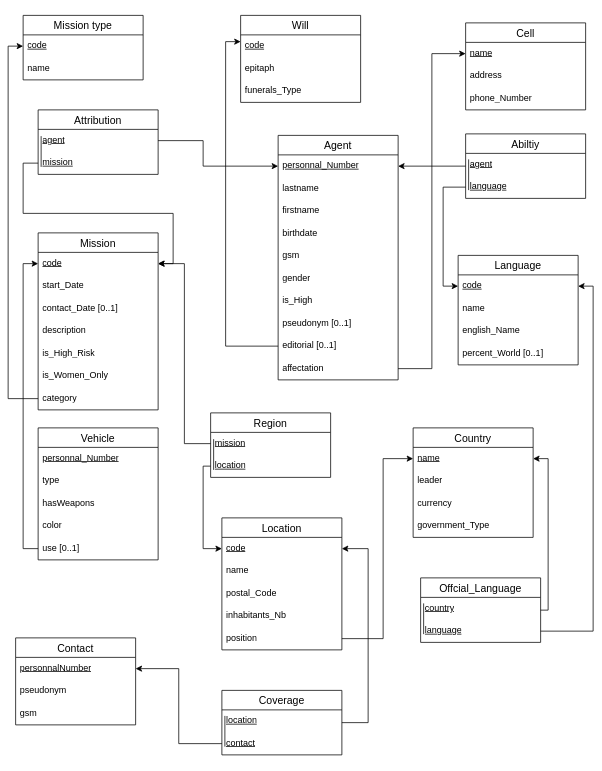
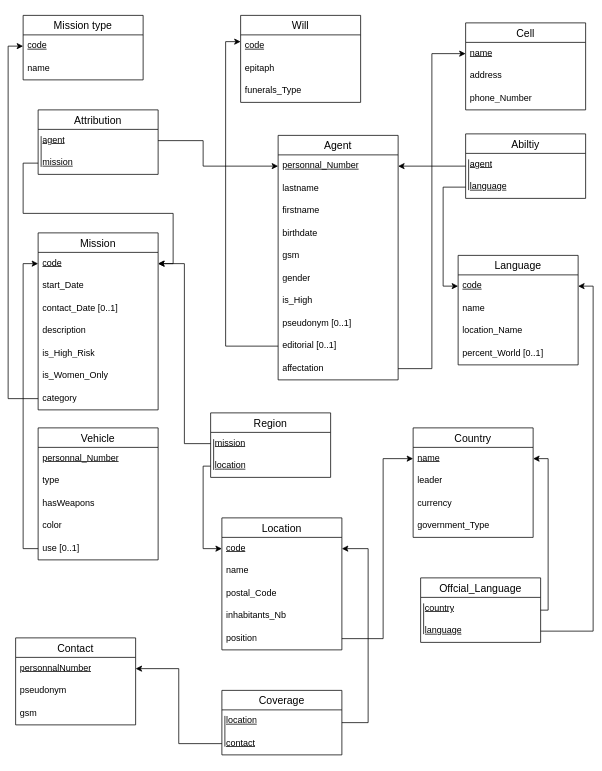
(490, 331) -> (493, 331)
